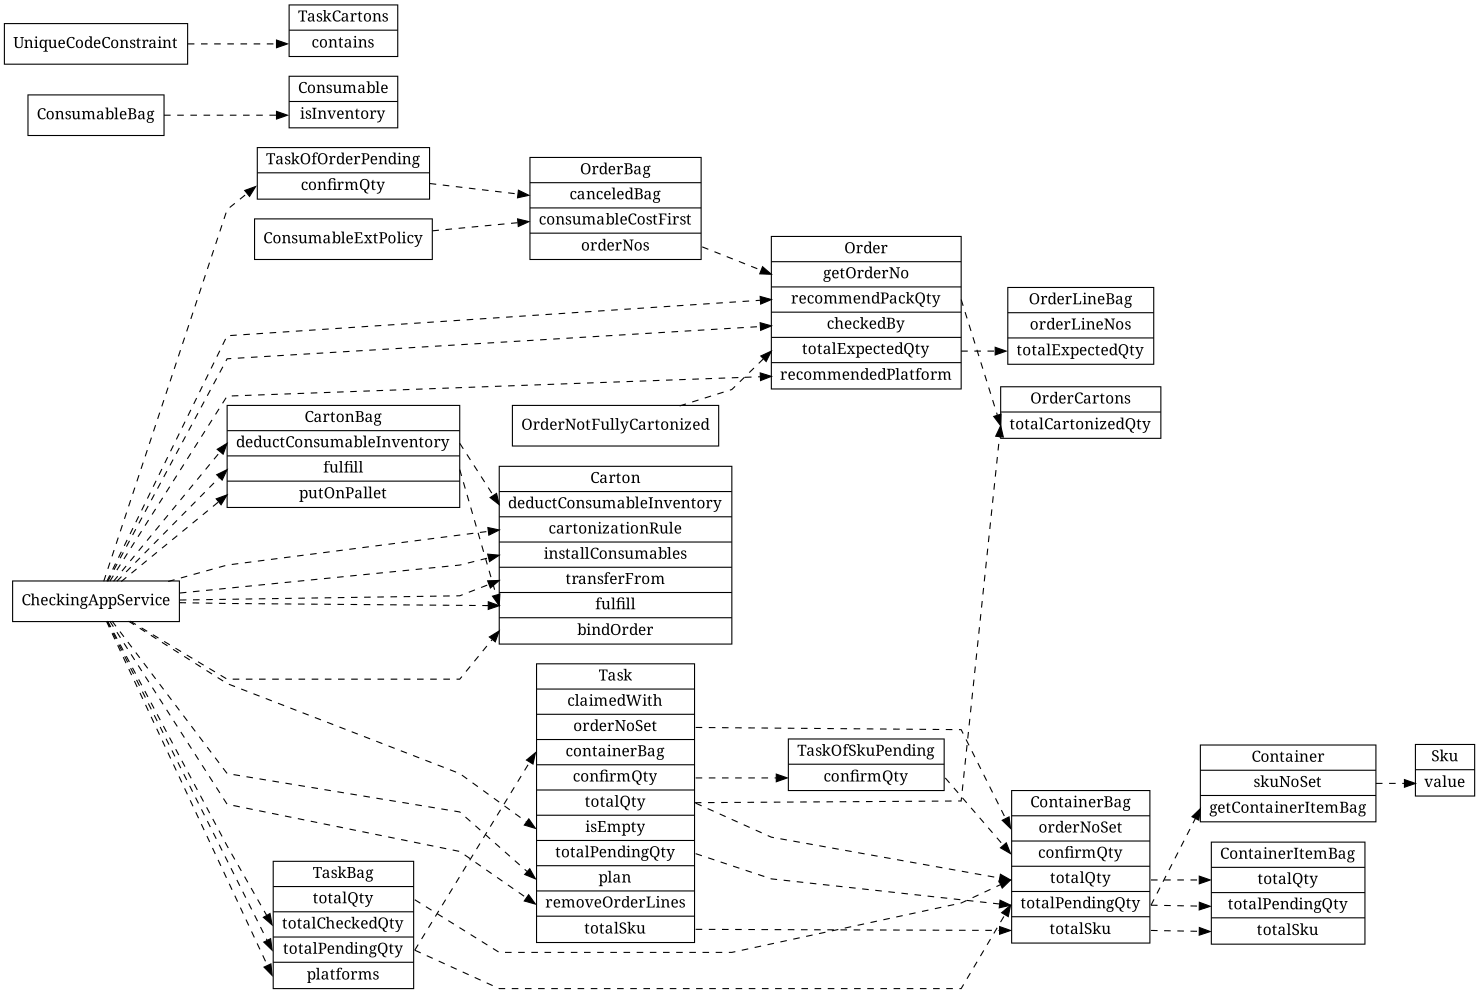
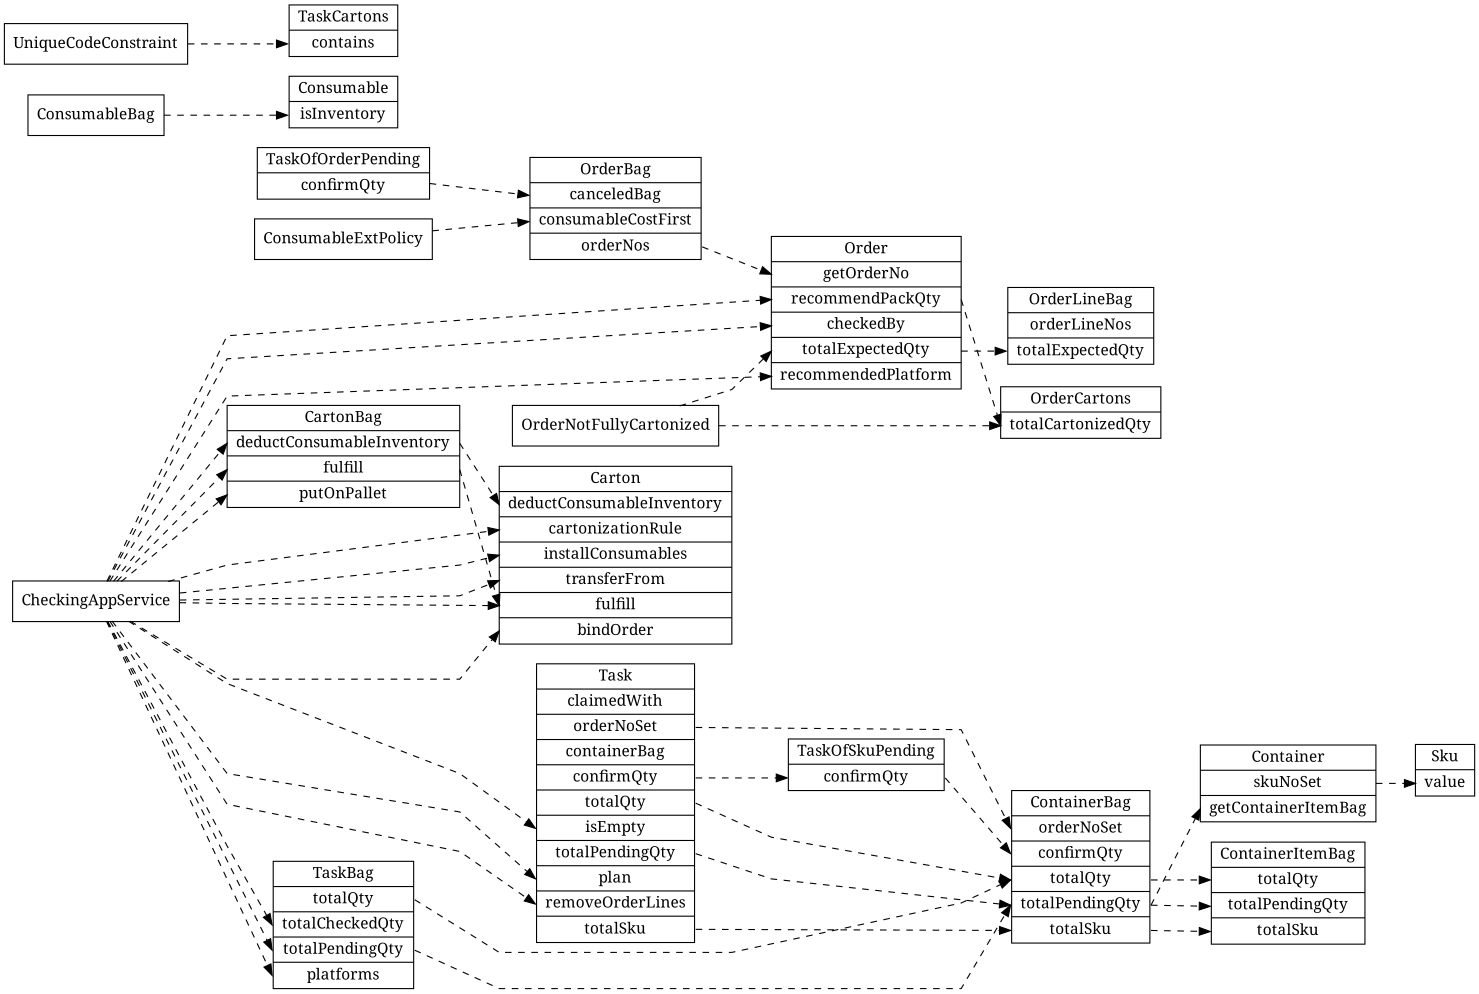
(169, 383) -> none
(965, 767) -> (854, 426)
(475, 852) -> none
